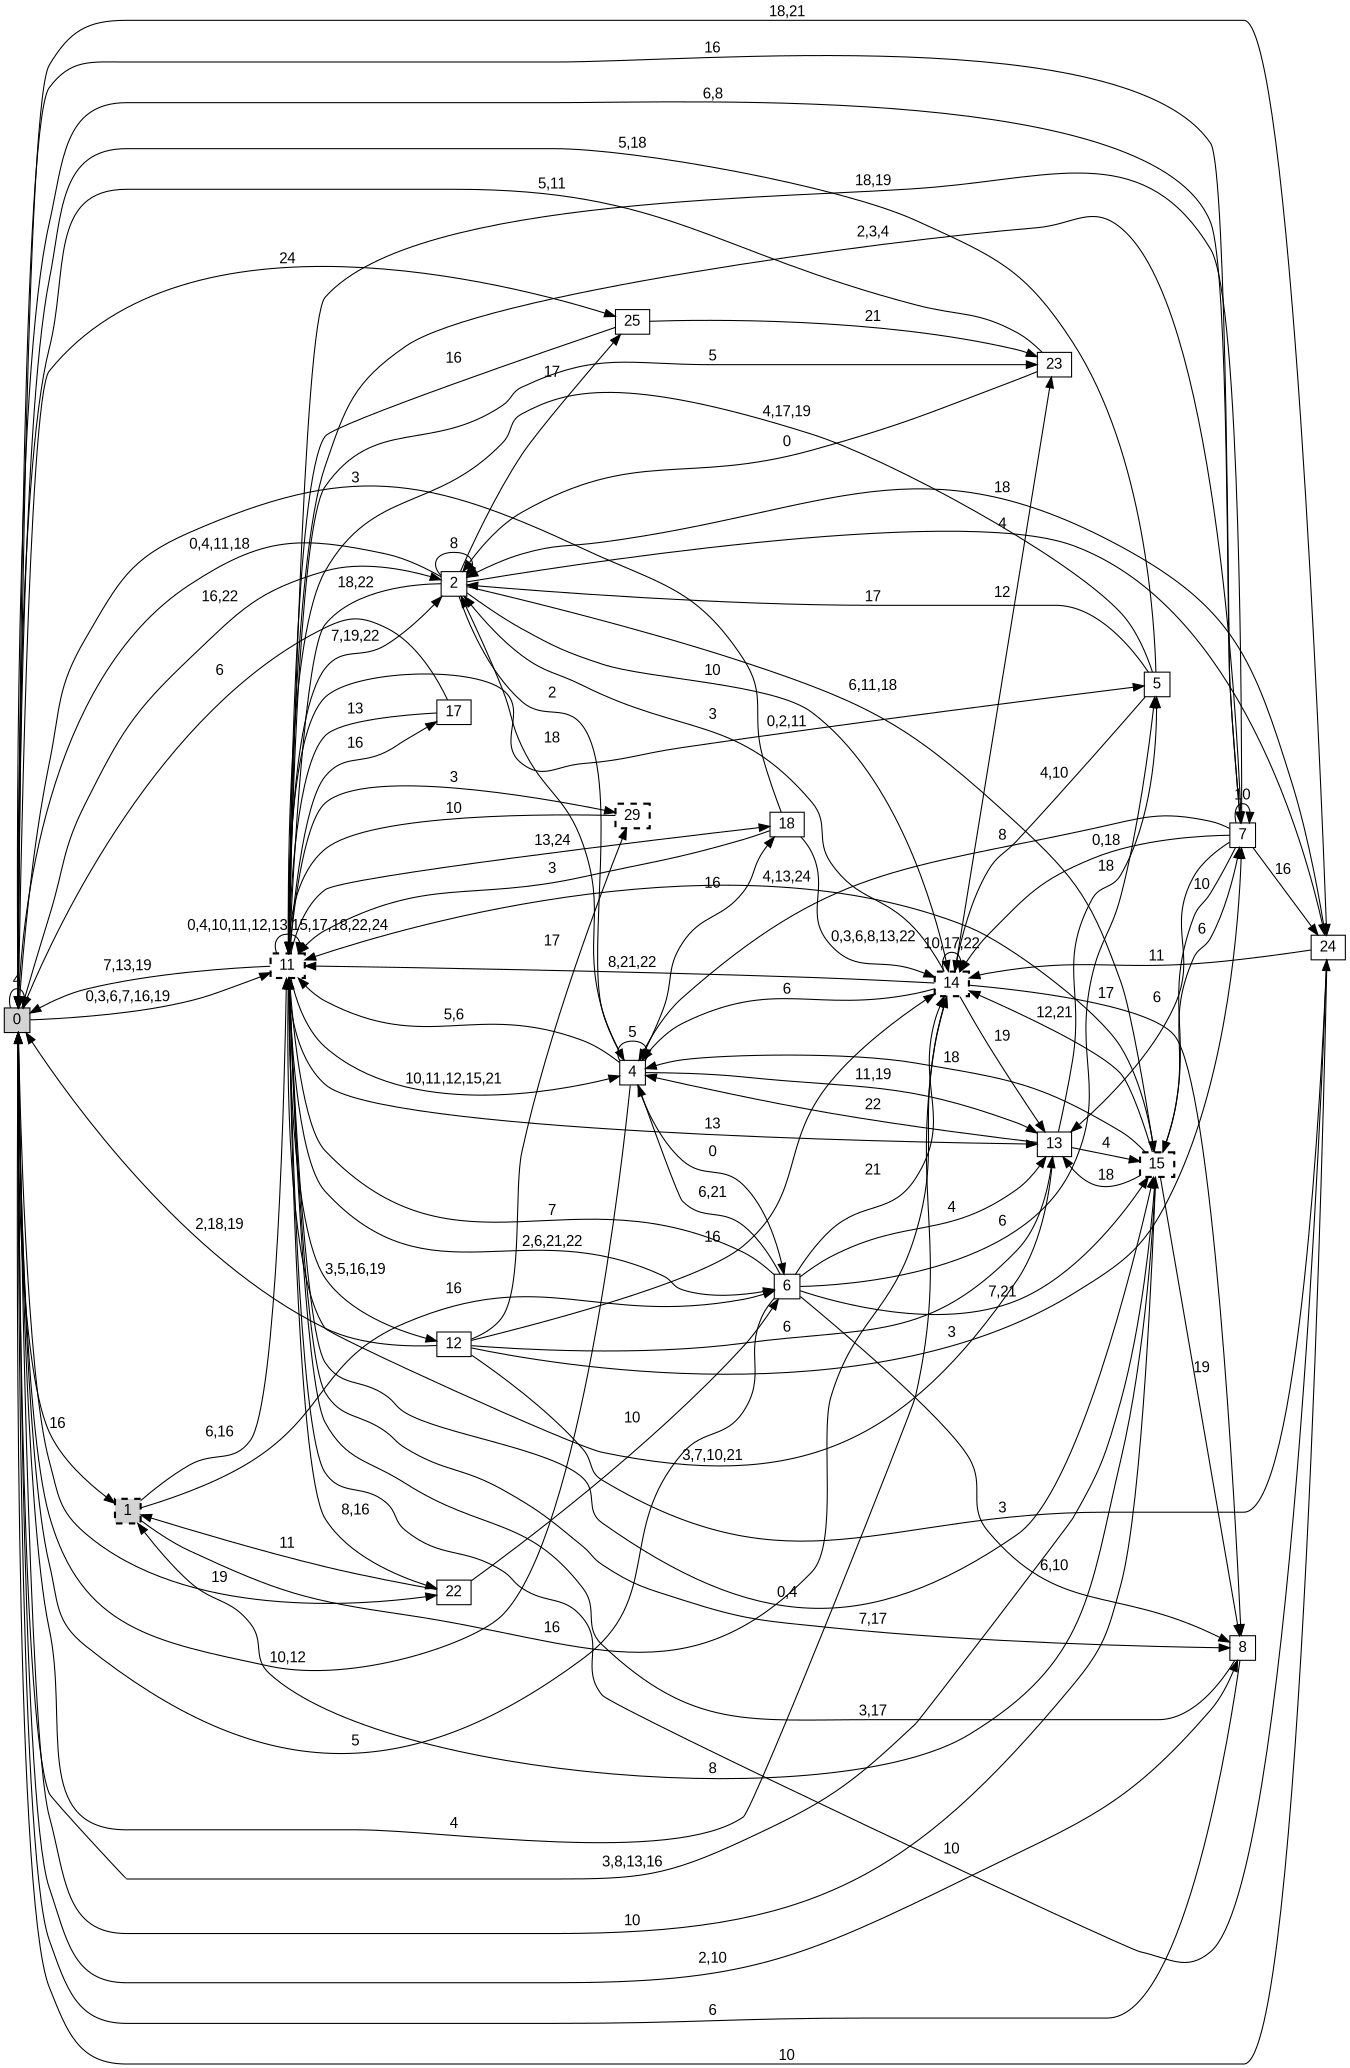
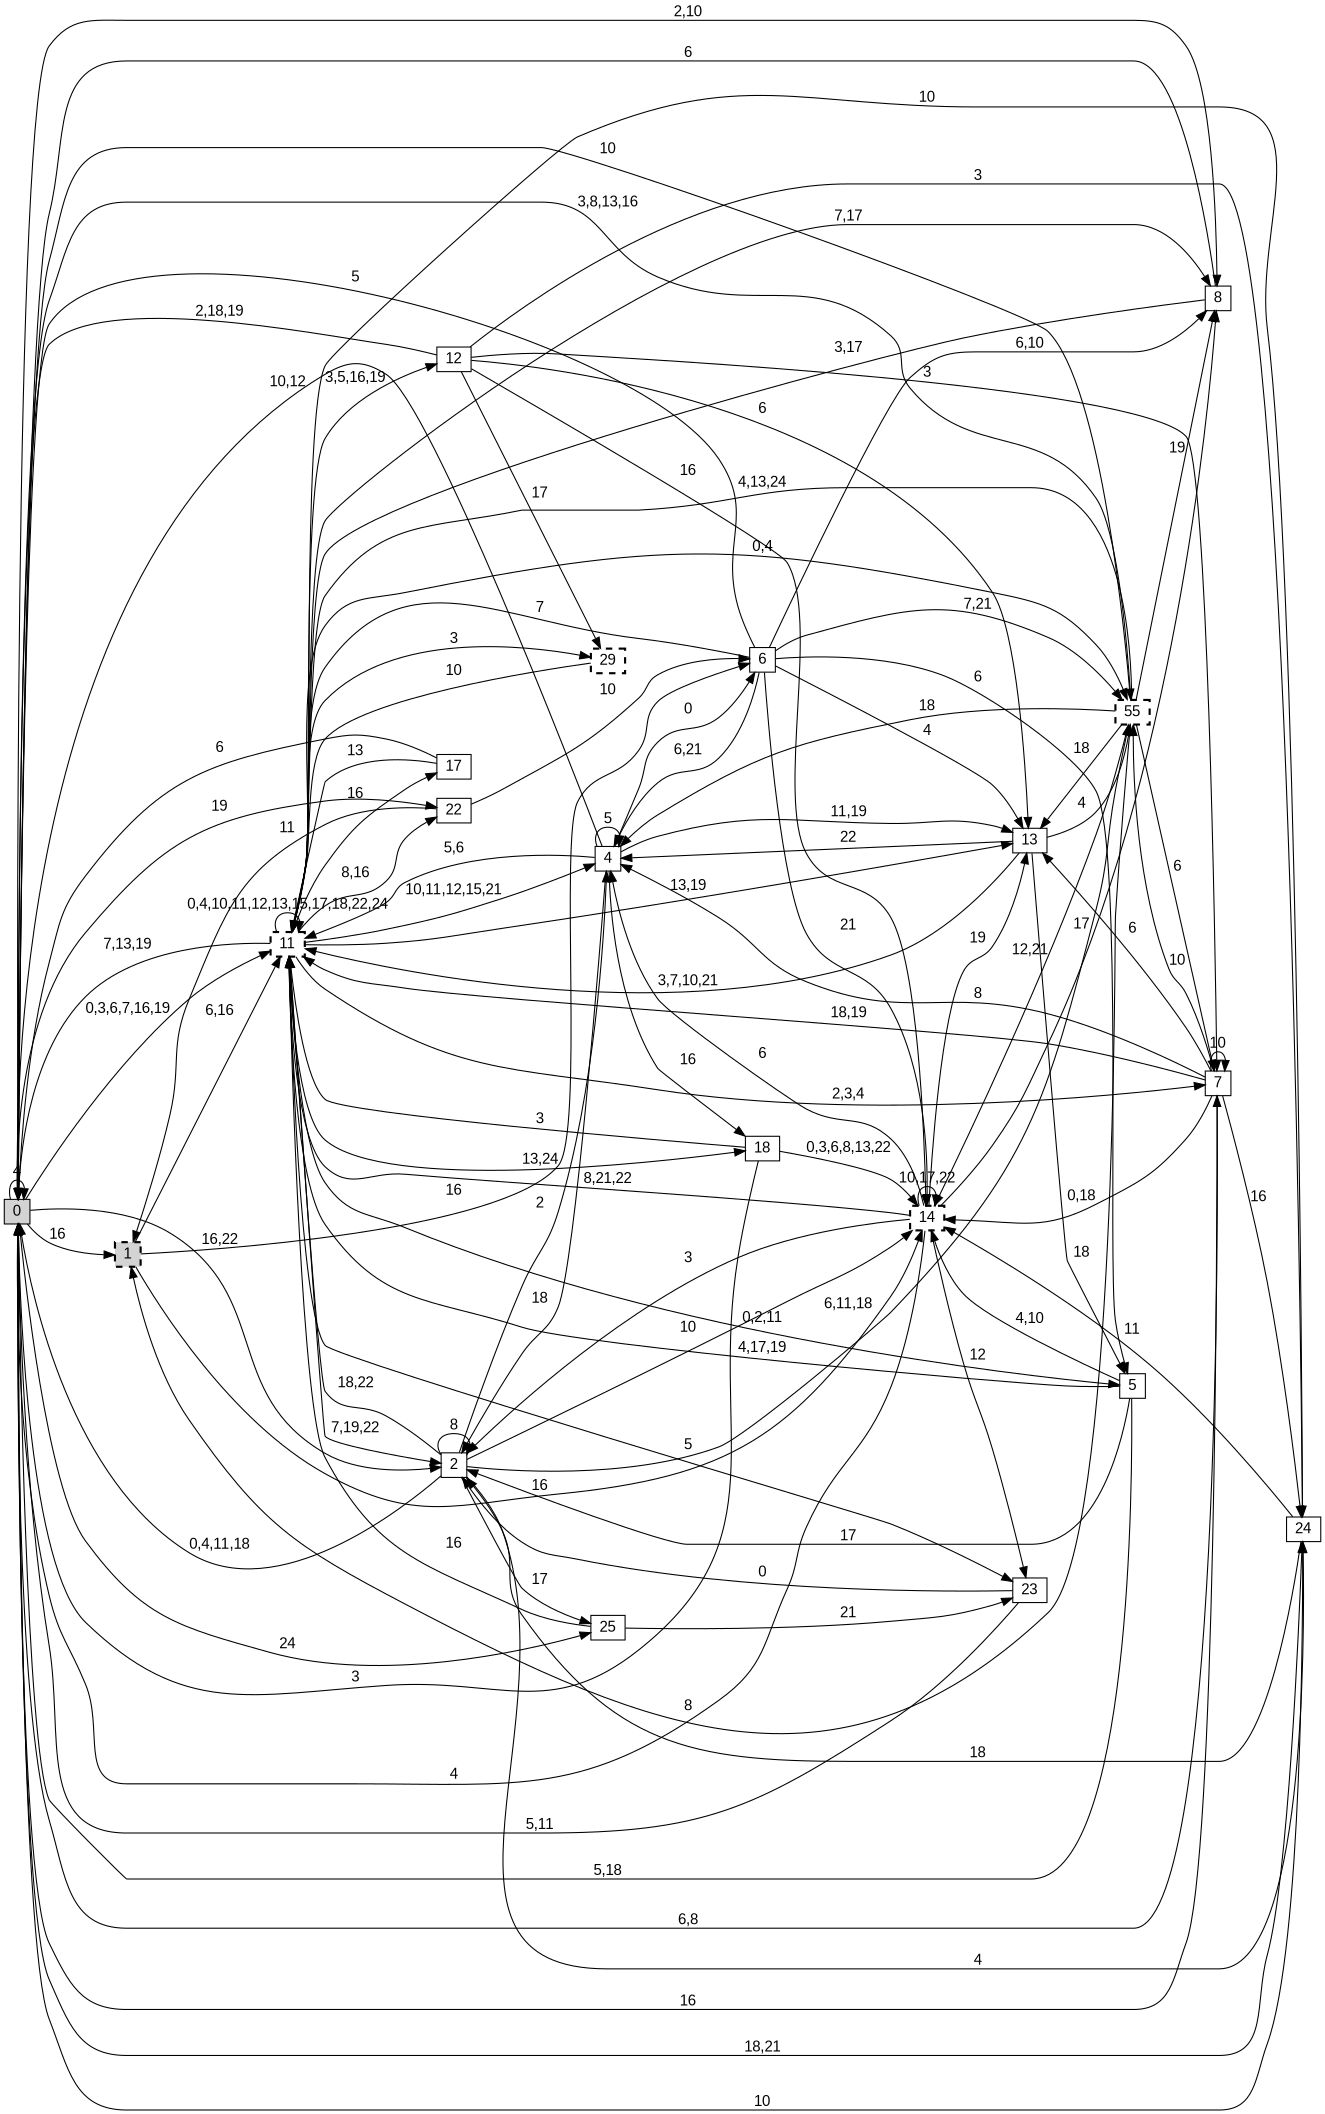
(713, 1125) -> (688, 886)
(1157, 1165) -> (1133, 712)
(431, 1249) -> none
